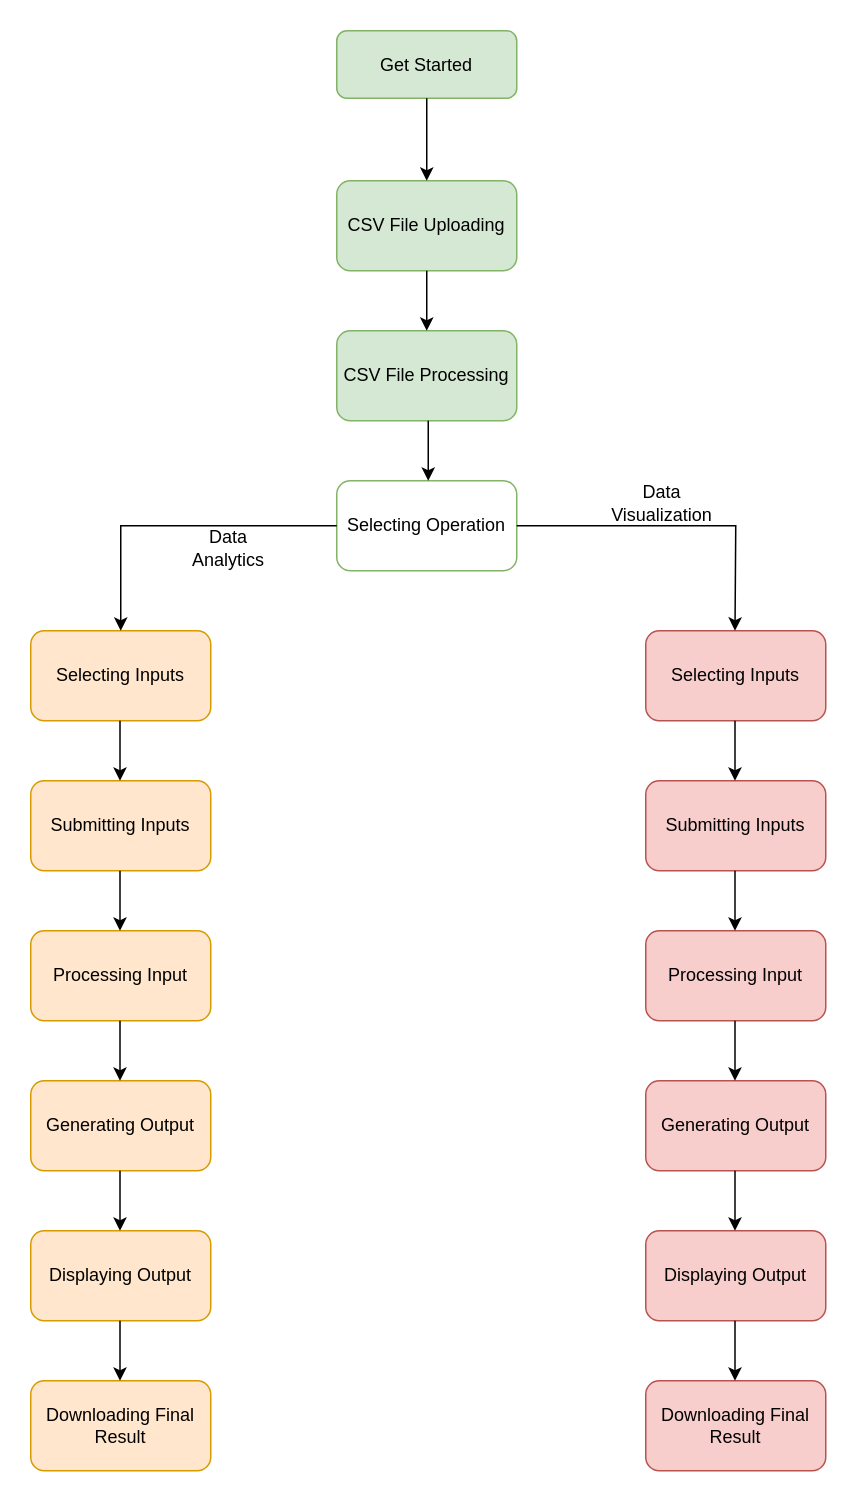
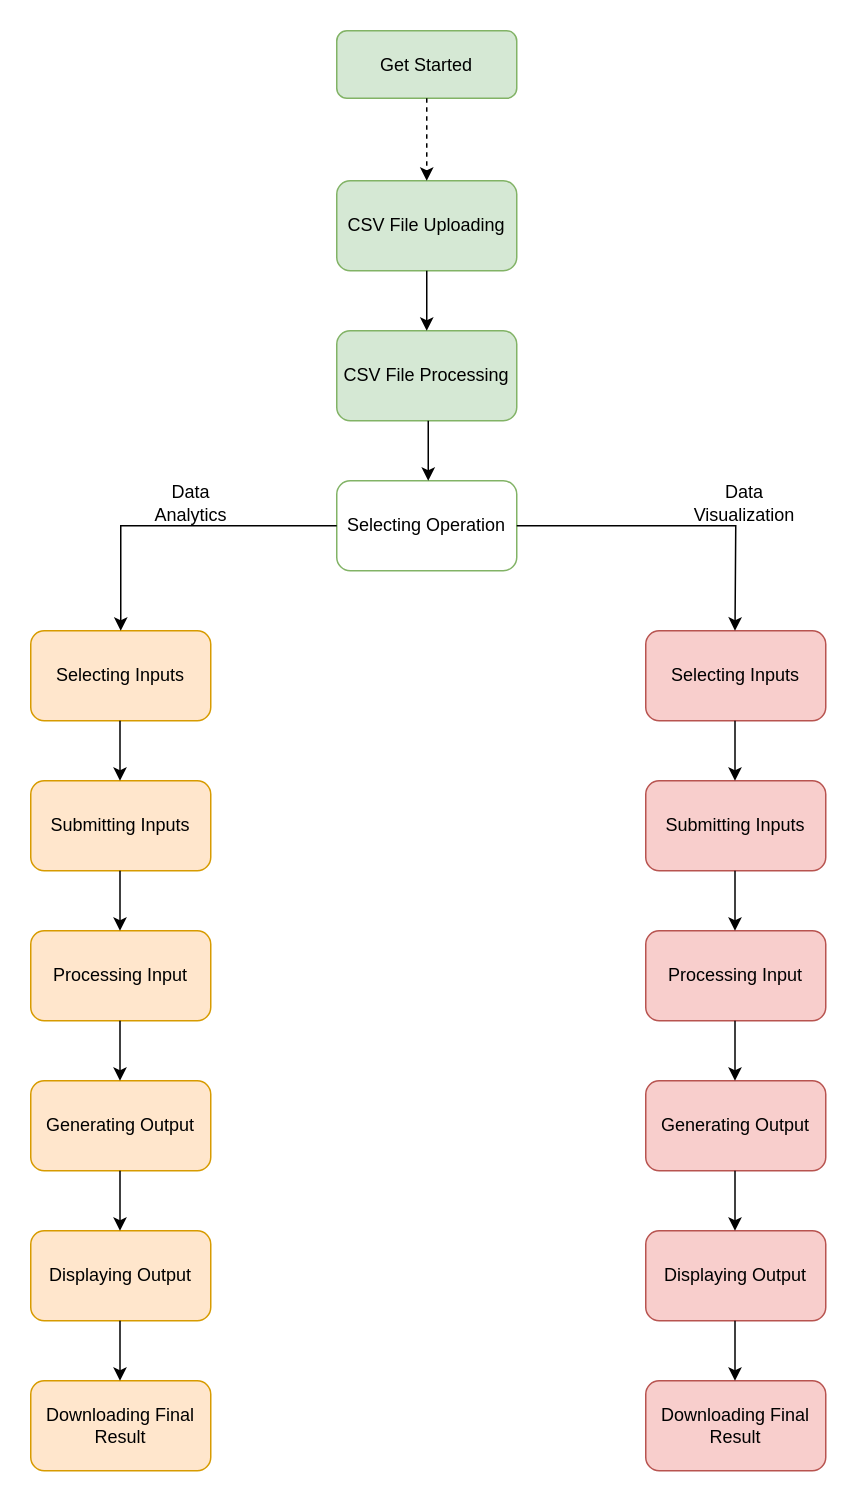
(427, 135) -> (427, 135)
(662, 503) -> (745, 503)
(229, 548) -> (191, 503)
